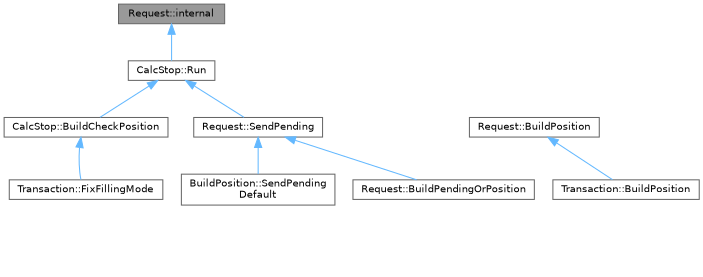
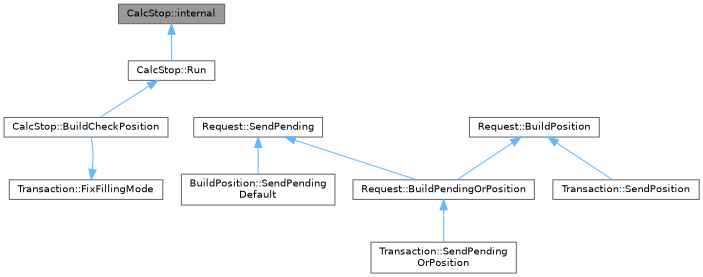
(172, 14) -> (172, 14)
(219, 102) -> none
none -> (485, 161)
(79, 164) -> (93, 153)
(626, 190) -> (626, 190)
none -> (444, 258)
